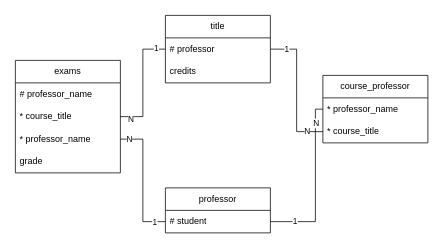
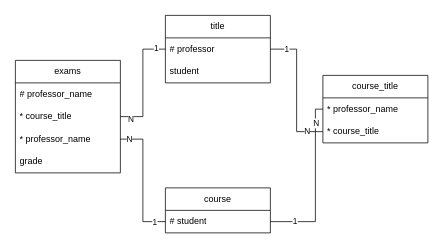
(186, 72) -> (188, 72)
(375, 87) -> (375, 87)
(218, 199) -> (218, 199)
